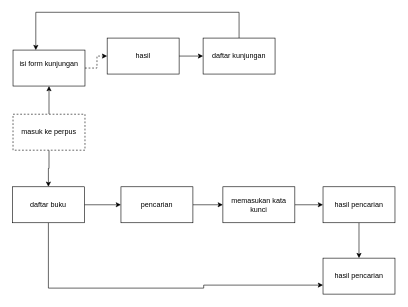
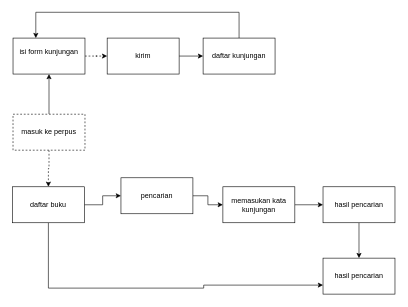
(143, 56) -> (143, 56)
(49, 68) -> (49, 56)
(49, 167) -> (49, 167)
(157, 205) -> (157, 196)
(259, 205) -> (259, 205)
